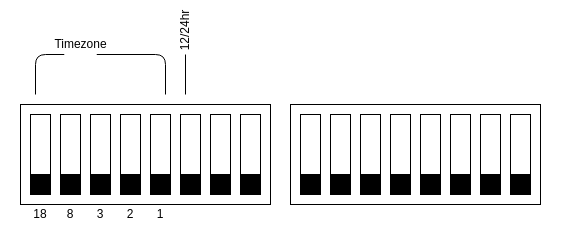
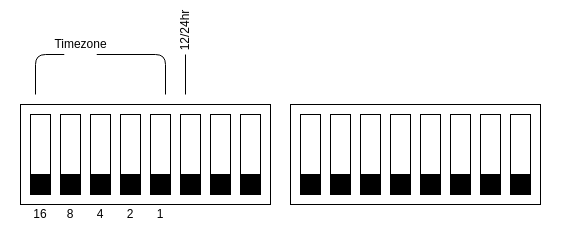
(41, 215) -> (41, 215)
(101, 215) -> (101, 215)
